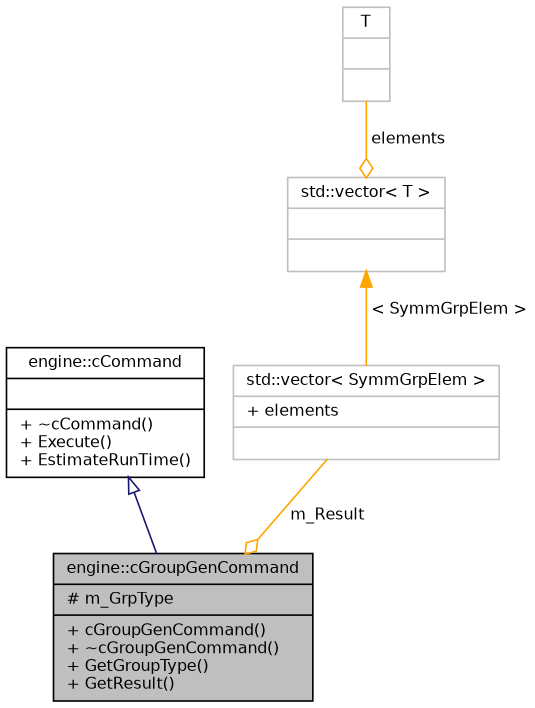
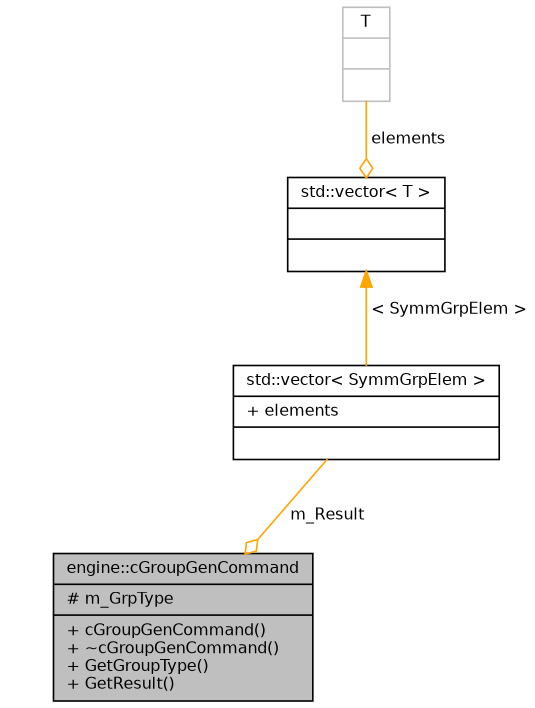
(366, 224) -> (366, 224)
(105, 413) -> none
(366, 413) -> (366, 413)
